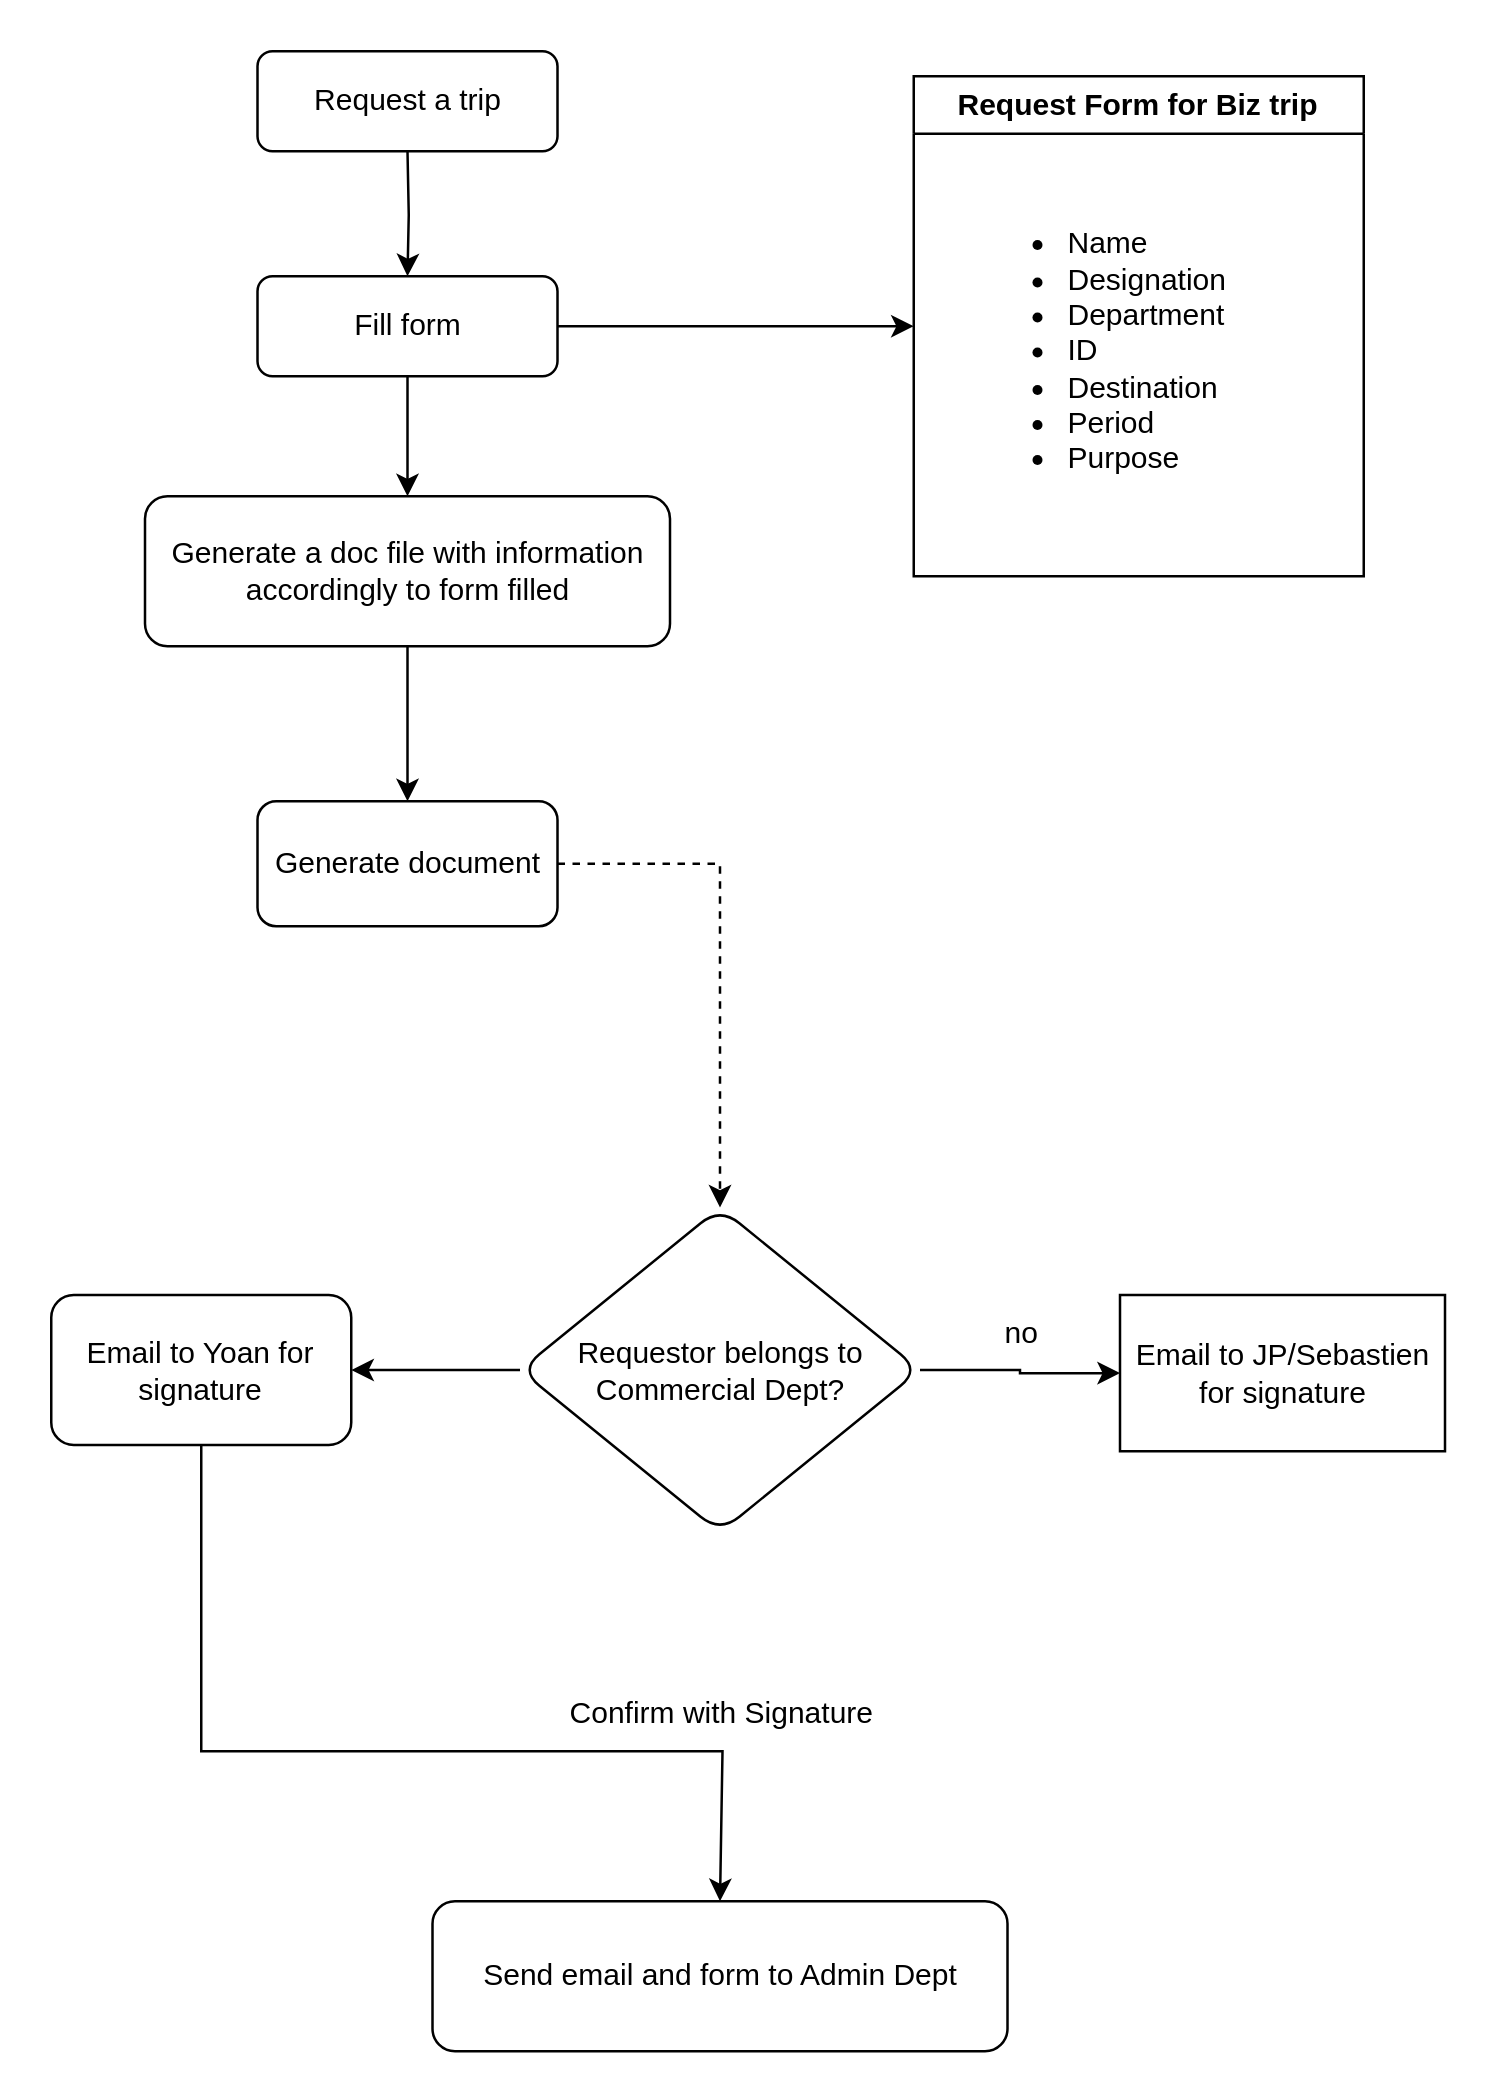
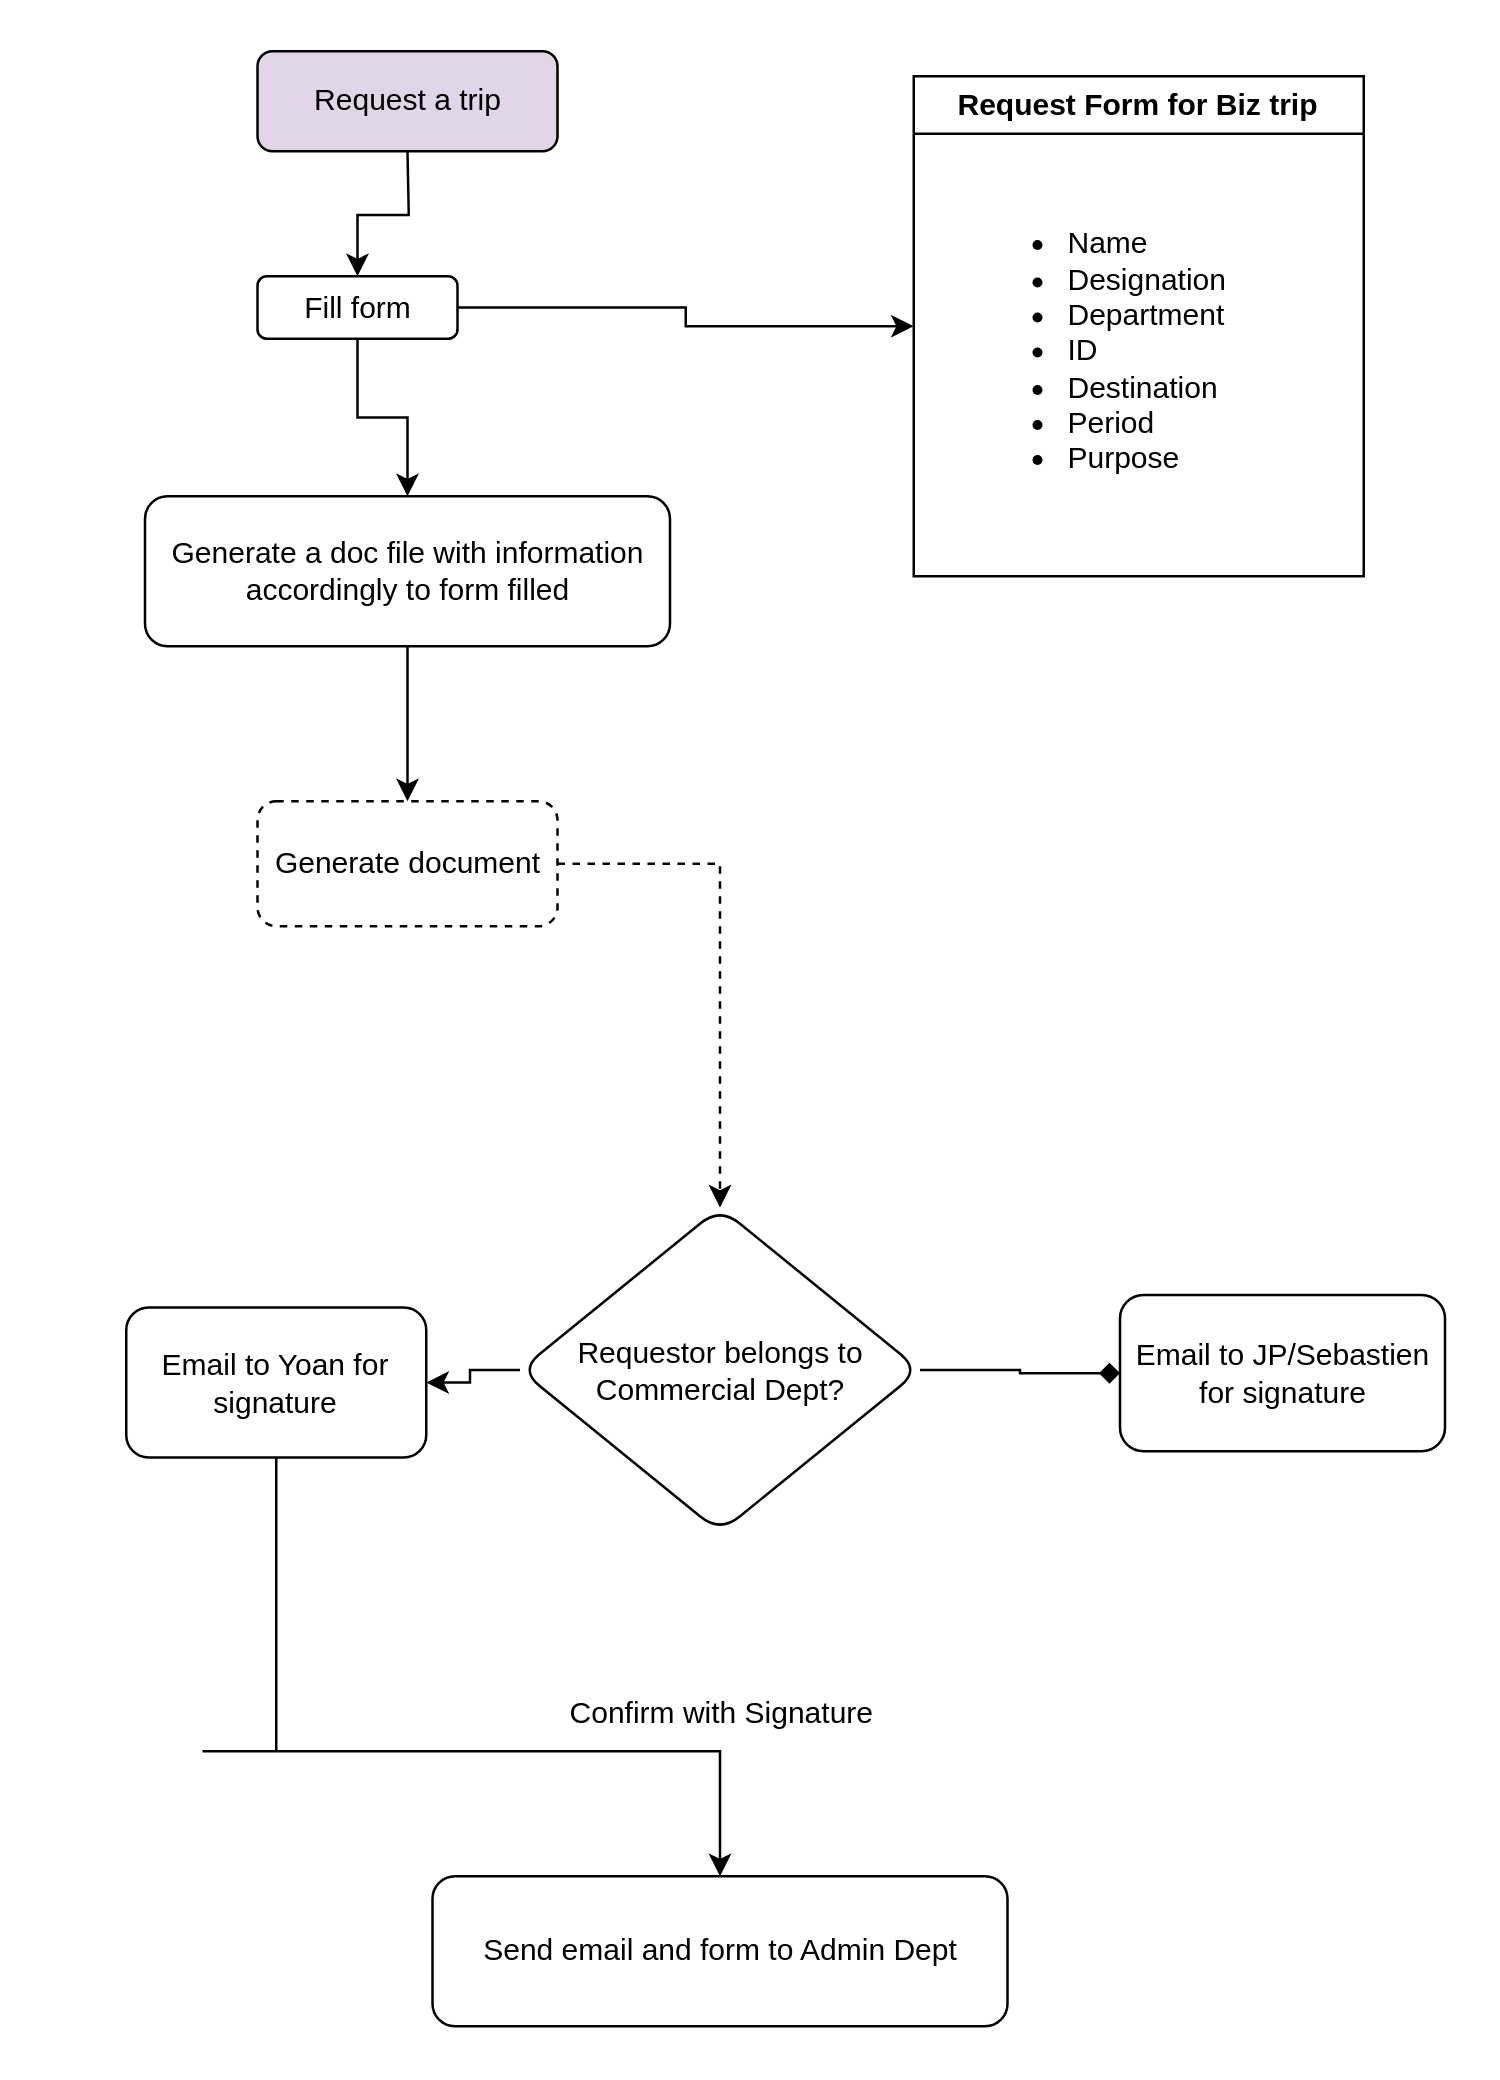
(408, 101) -> (408, 101)
(408, 326) -> (358, 308)
(408, 864) -> (408, 864)
(1020, 1333) -> none
(201, 1370) -> (276, 1383)
(1101, 1373) -> (1100, 1373)
(1283, 1373) -> (1283, 1373)
(720, 1976) -> (720, 1951)
